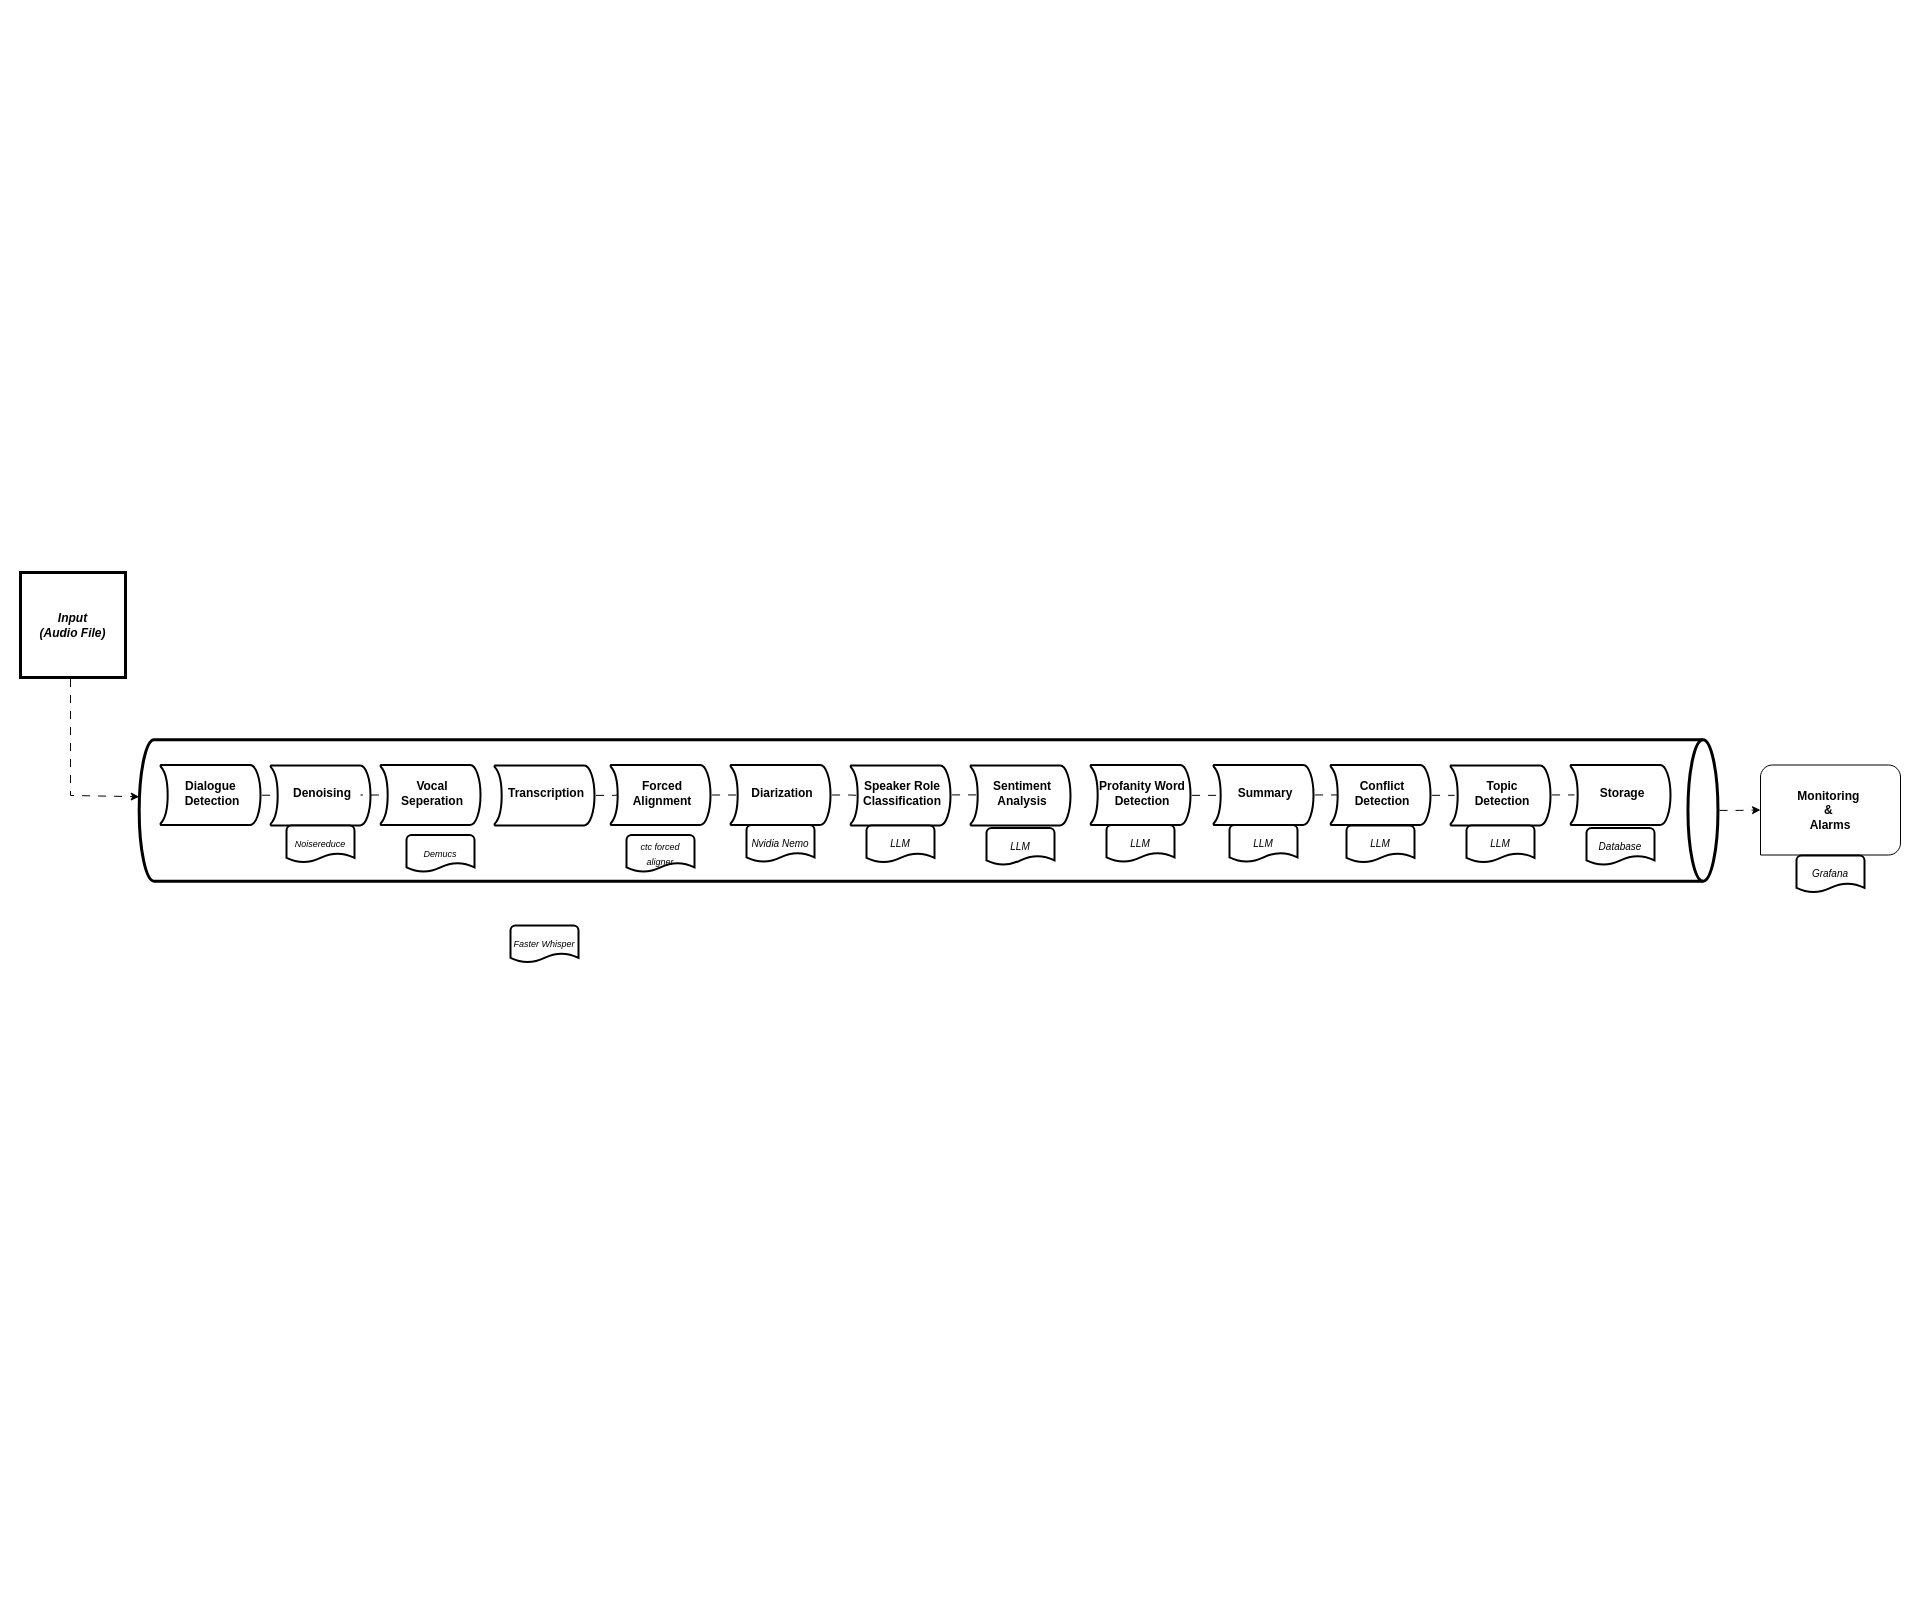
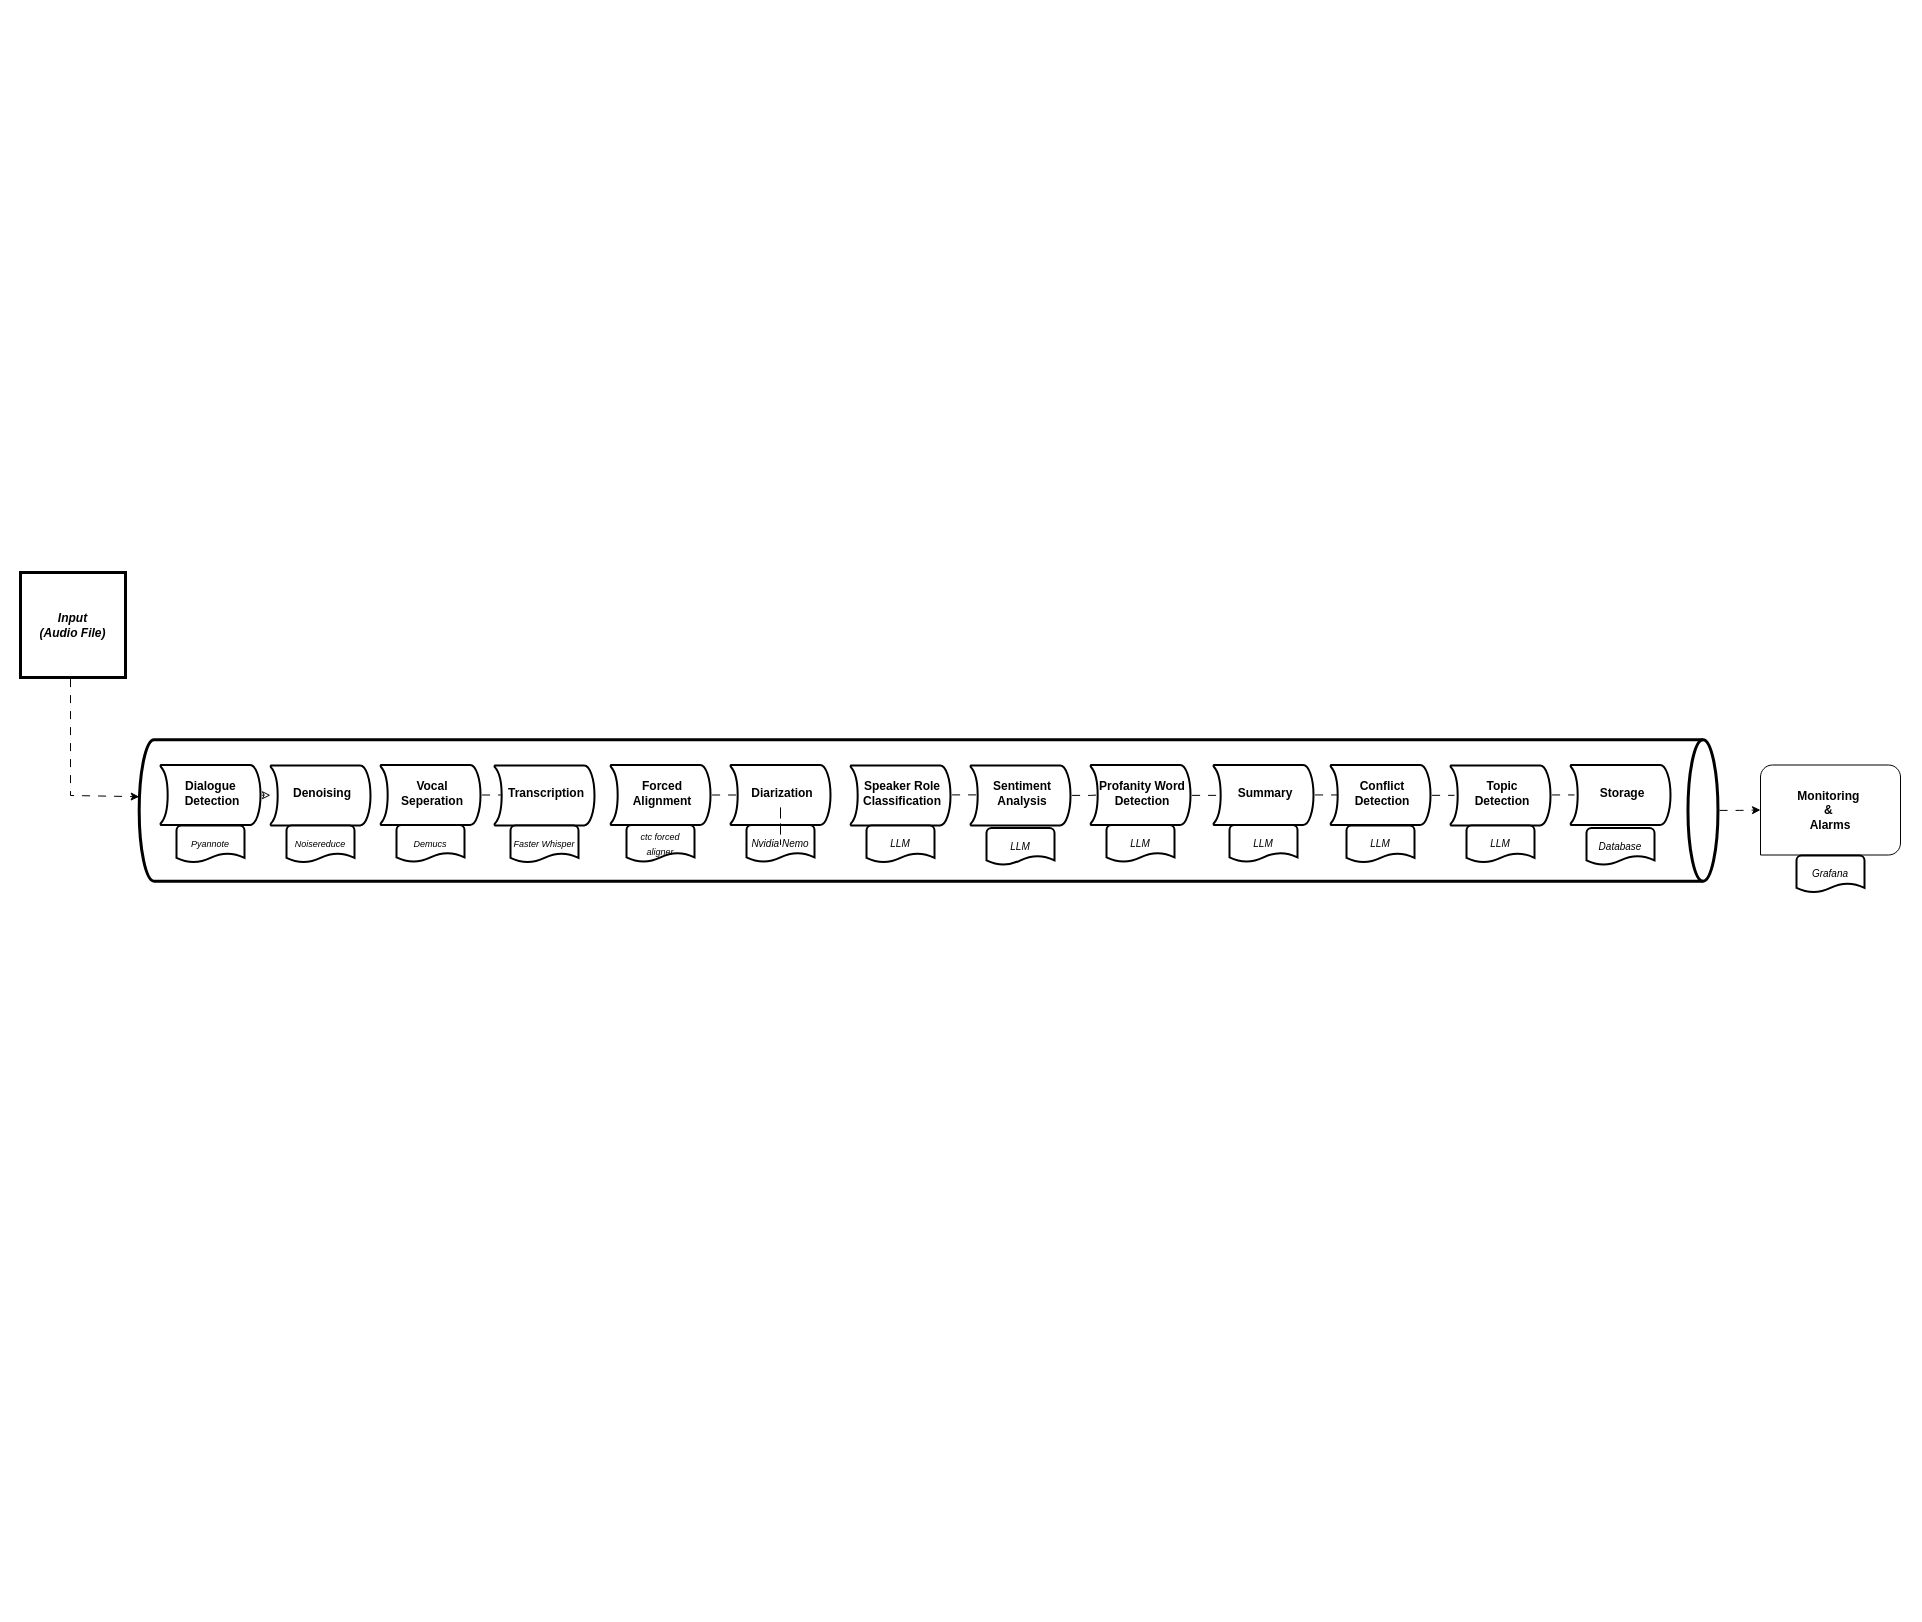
(265, 795) -> (262, 795)
(371, 795) -> (491, 795)
(605, 795) -> none
(846, 795) -> (781, 825)
none -> (1086, 795)
none -> (211, 844)
(441, 854) -> (431, 844)
(661, 854) -> (661, 844)
(545, 944) -> (545, 844)
